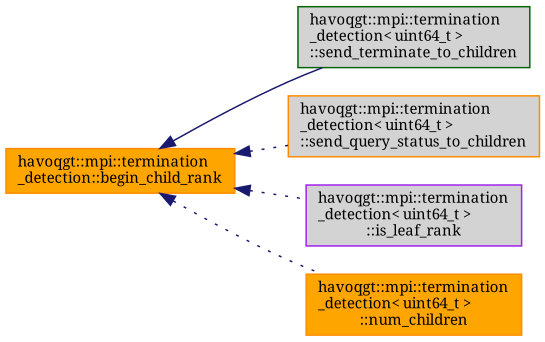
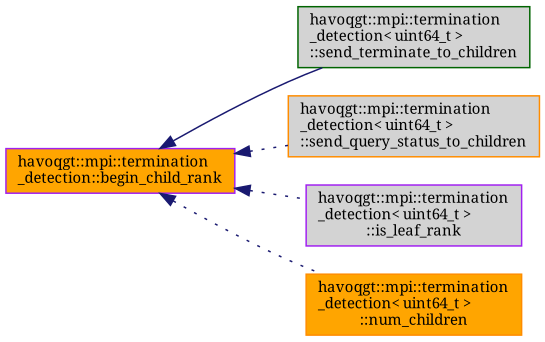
(120, 171) -> (120, 171)
